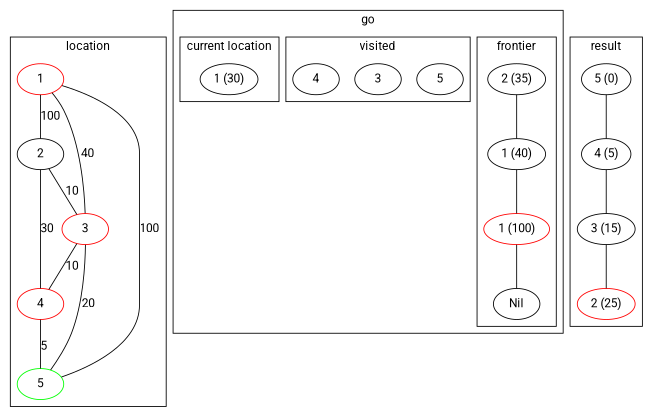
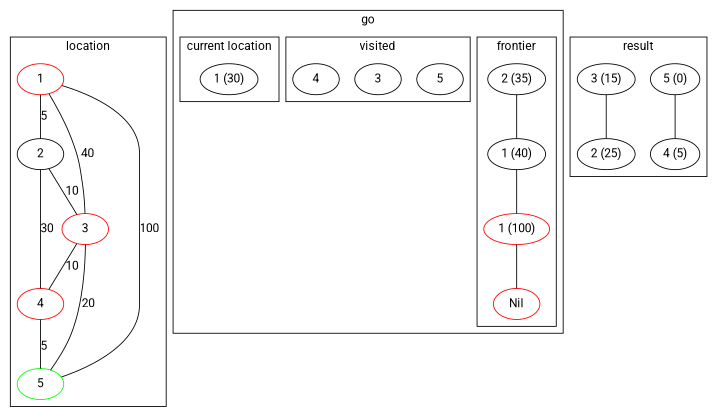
(50, 117) -> (44, 117)
(606, 192) -> none
(517, 304) -> (517, 304)
(606, 304) -> (606, 154)
